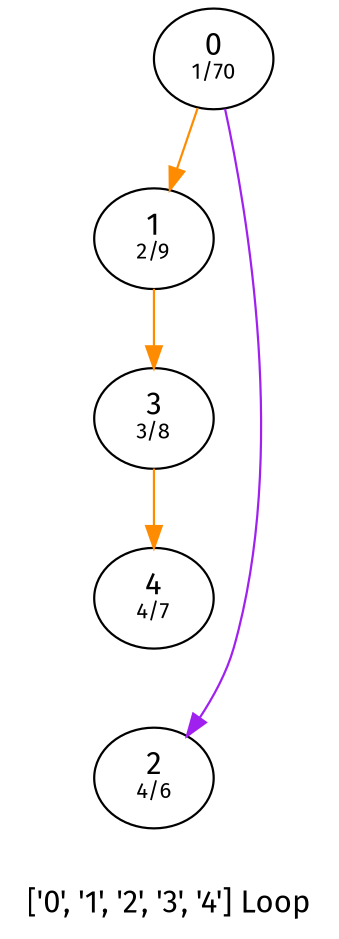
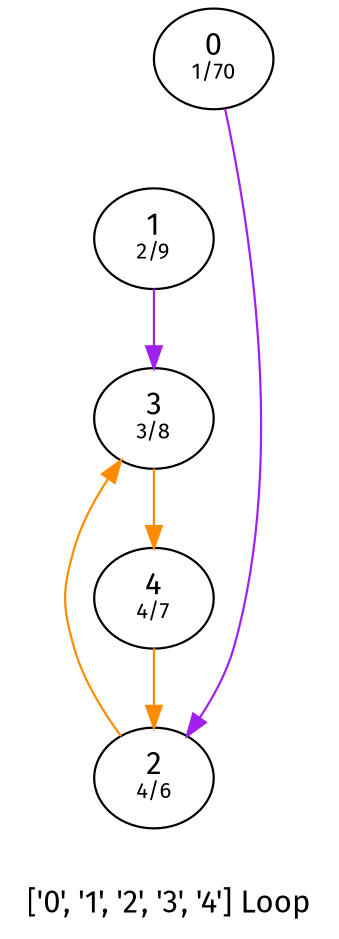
(187, 138) -> none
(154, 317) -> (154, 317)
none -> (66, 610)
none -> (154, 677)
